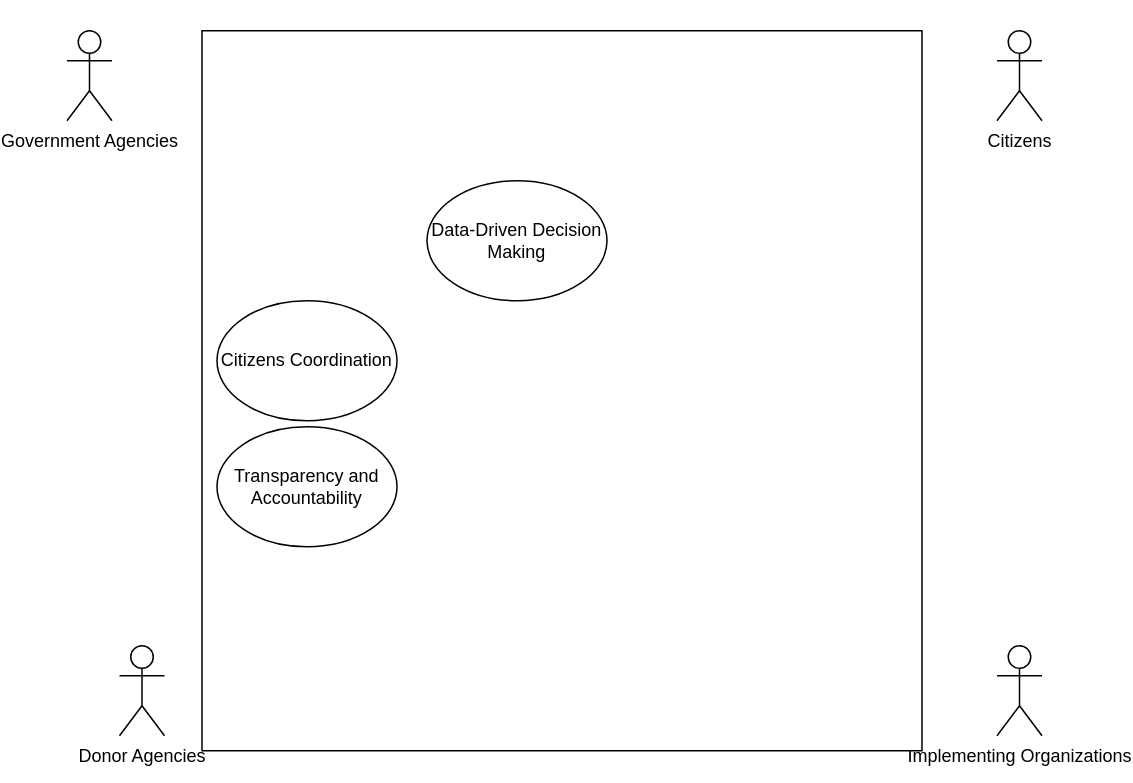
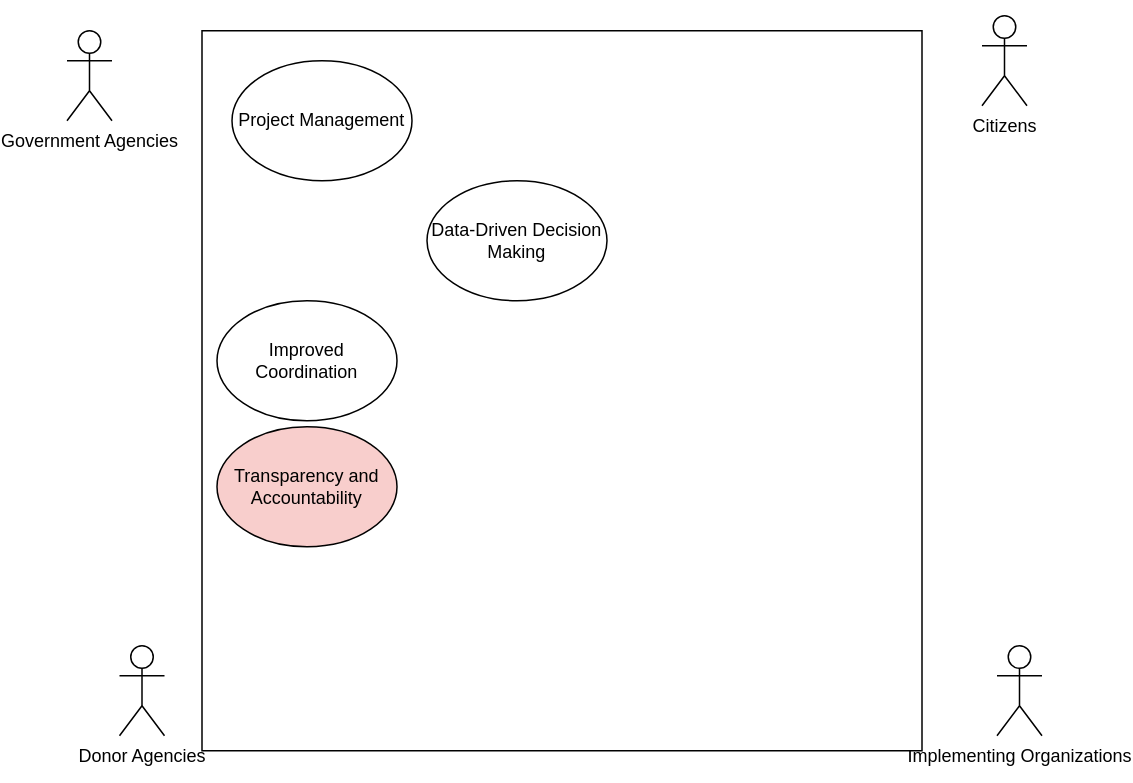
(1019, 76) -> (1004, 61)
none -> (322, 121)
(307, 361) -> (307, 361)
(307, 487) -> (307, 487)
